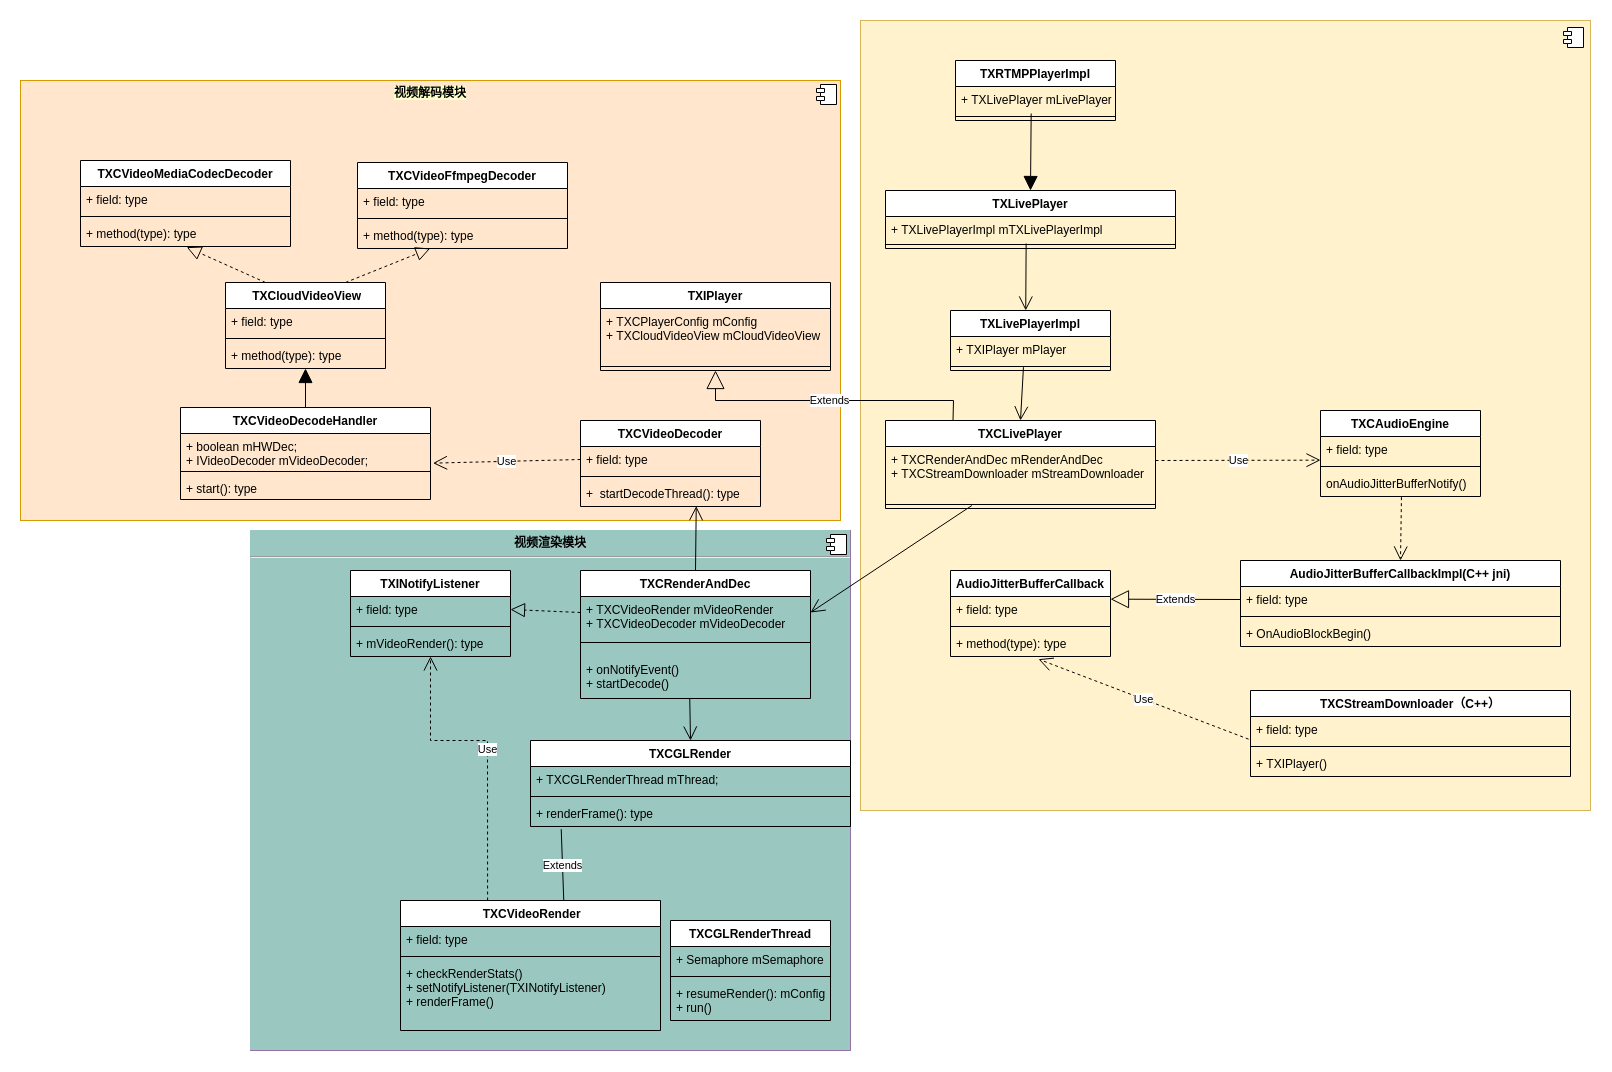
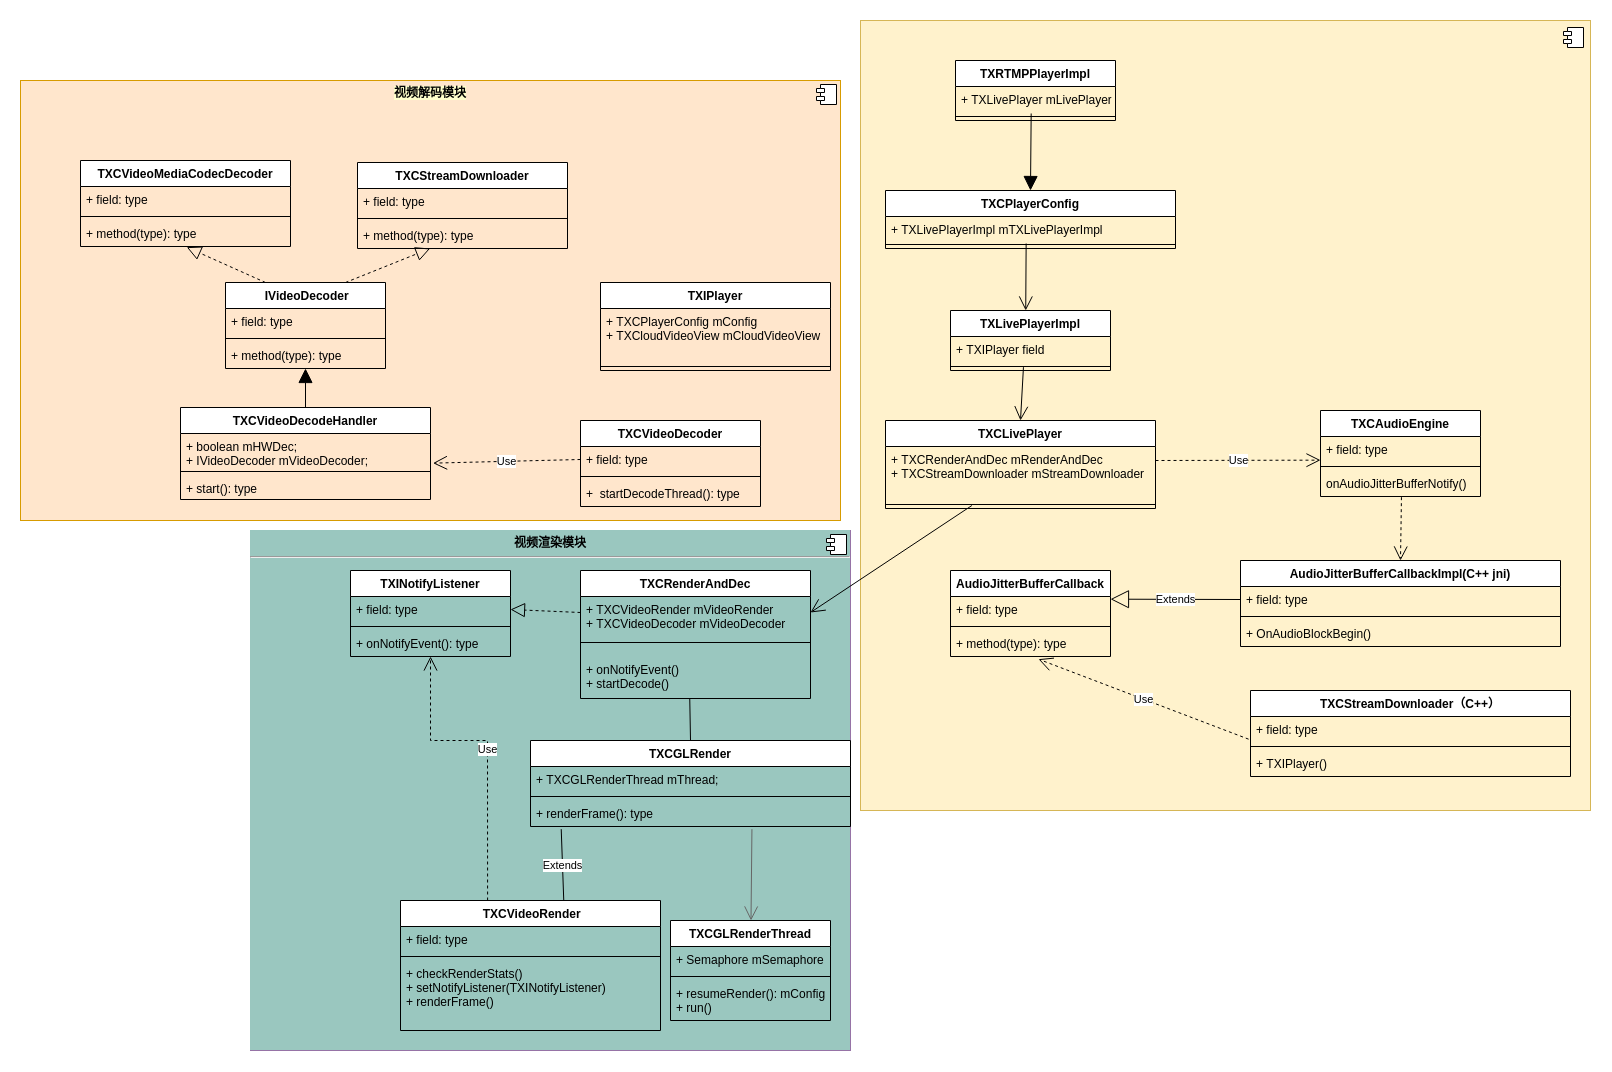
(462, 176) -> (462, 176)
(1030, 204) -> (1030, 204)
(305, 296) -> (305, 296)
(1015, 350) -> (1007, 350)
(840, 401) -> none
(696, 539) -> none
(425, 644) -> (429, 644)
(690, 735) -> (690, 735)
none -> (751, 873)
